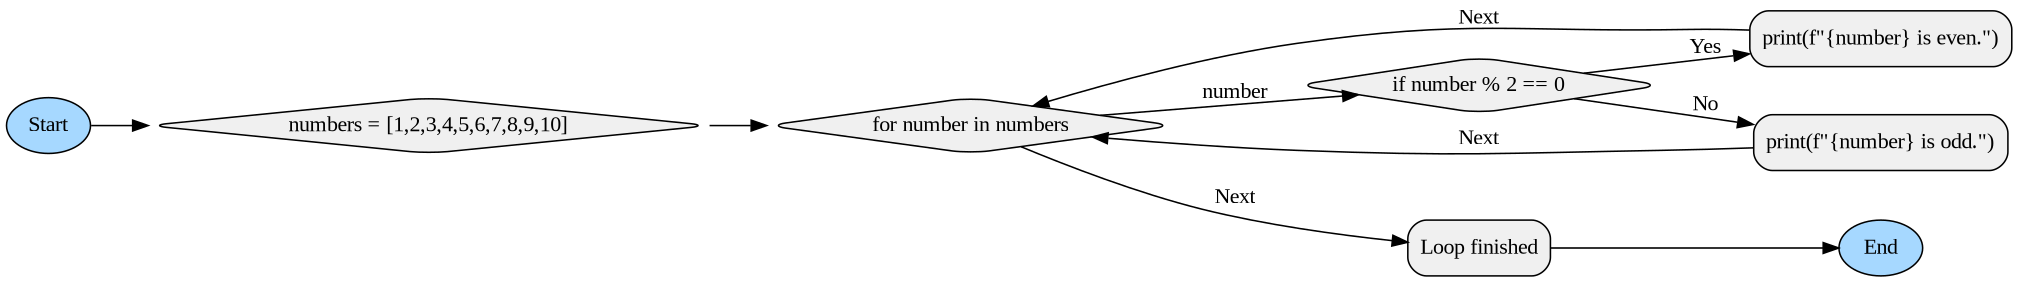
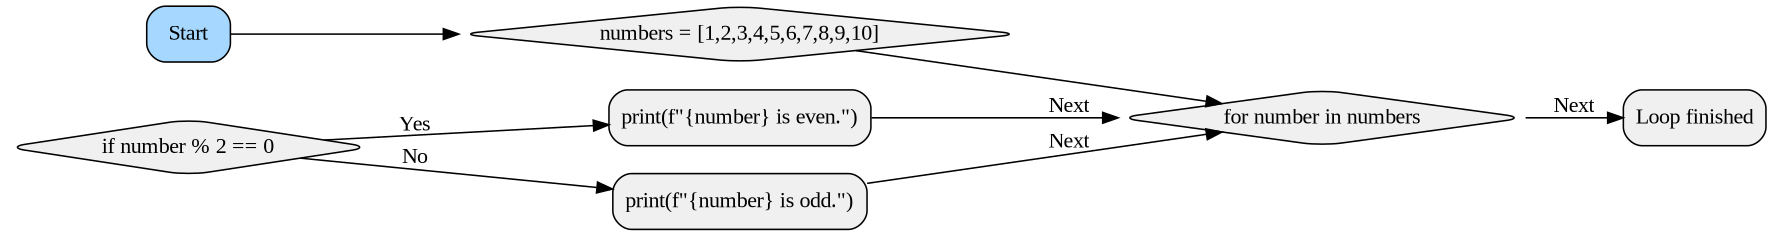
(1221, 106) -> none
(49, 126) -> (189, 34)
(1881, 248) -> none
